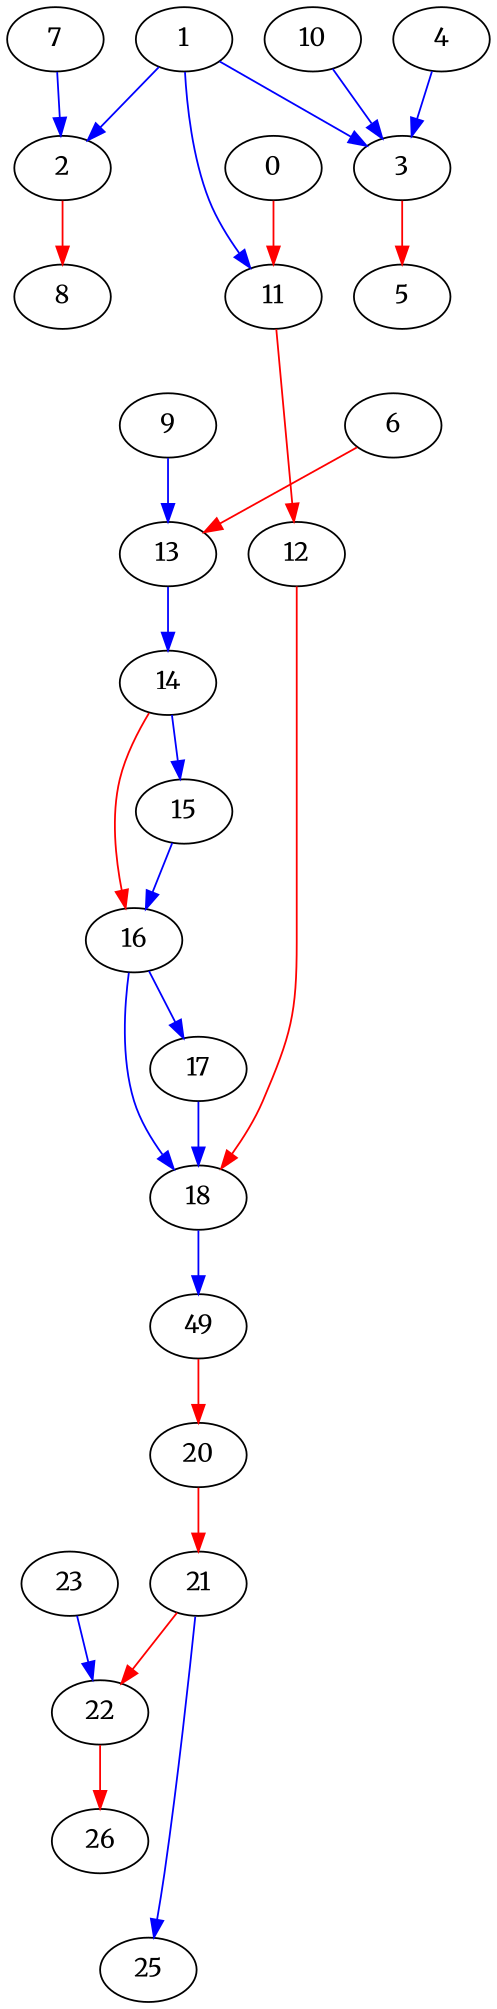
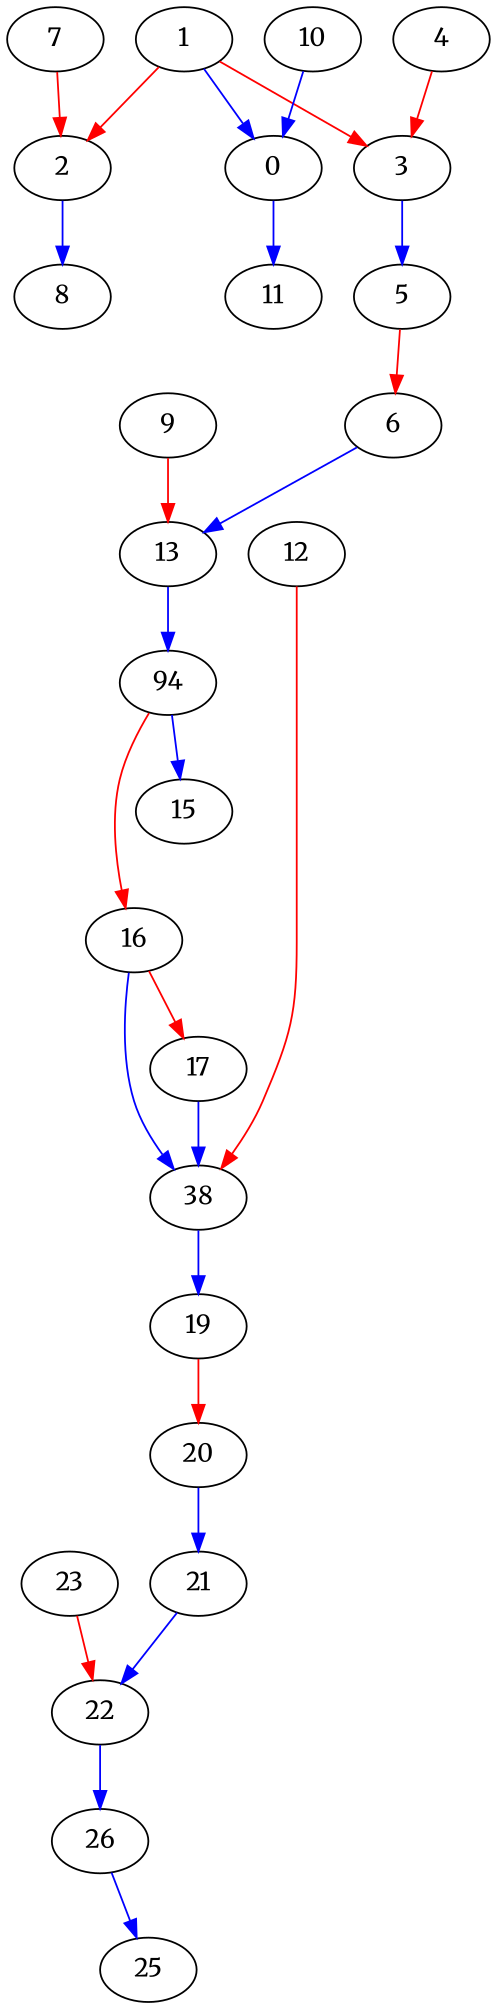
(58, 95) -> (58, 95)
(425, 95) -> (425, 95)
(352, 96) -> (297, 93)
(130, 97) -> (130, 97)
(285, 99) -> (282, 97)
(199, 167) -> (223, 96)
(63, 224) -> (63, 224)
(273, 224) -> (273, 224)
(402, 224) -> (402, 224)
none -> (398, 352)
(284, 416) -> none
(168, 481) -> (168, 481)
(278, 491) -> (288, 485)
(168, 683) -> (168, 683)
(162, 868) -> none
(162, 997) -> (162, 997)
(198, 1198) -> (198, 1198)
(198, 1326) -> (198, 1326)
(198, 1511) -> (198, 1511)
(83, 1639) -> (83, 1639)
(155, 1641) -> (155, 1641)
(100, 1768) -> (100, 1768)
(178, 1768) -> (121, 1897)
